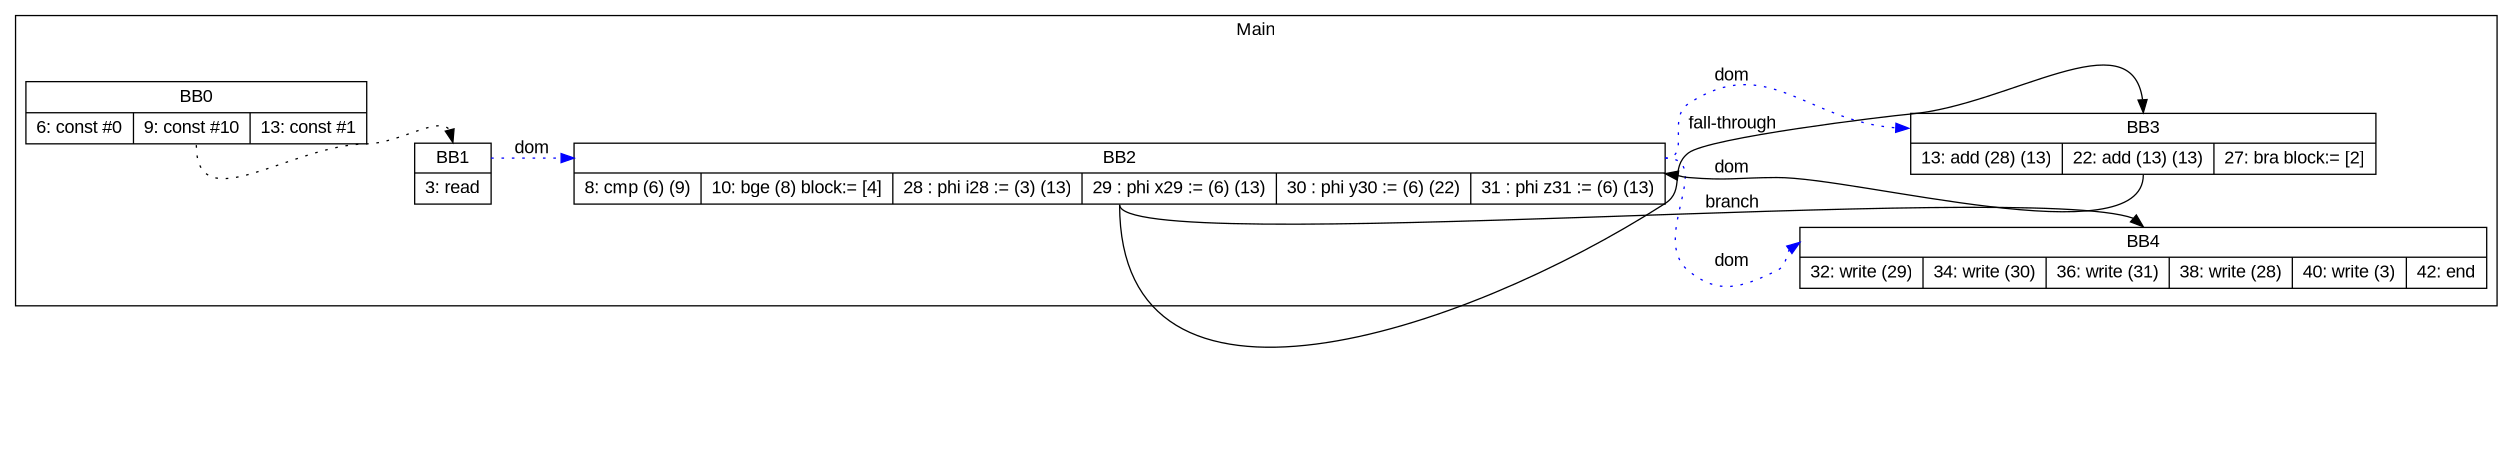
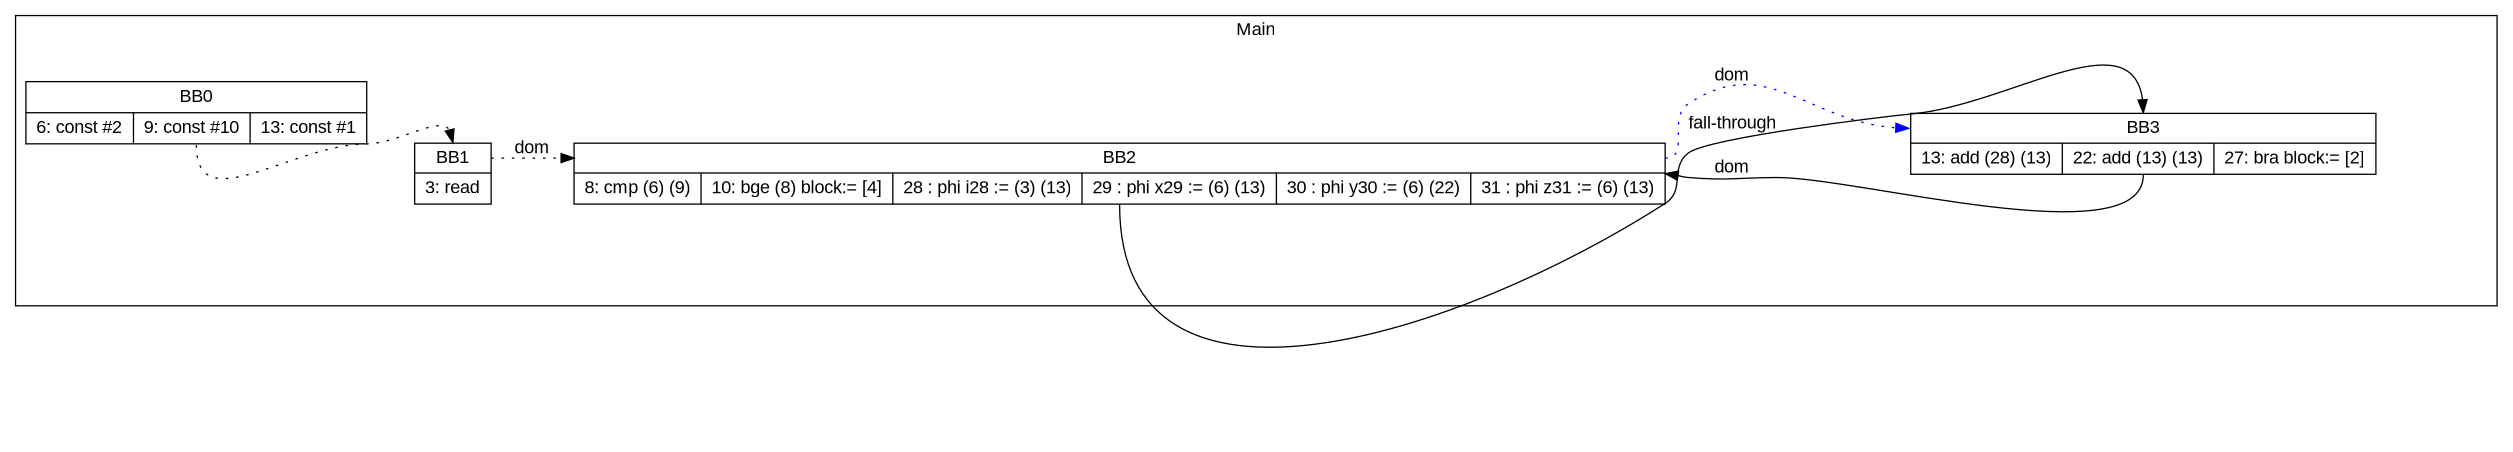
(80, 128) -> (80, 128)
(526, 158) -> (526, 158)
(2143, 258) -> none
